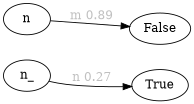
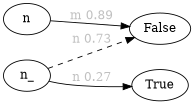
none -> (87, 54)
